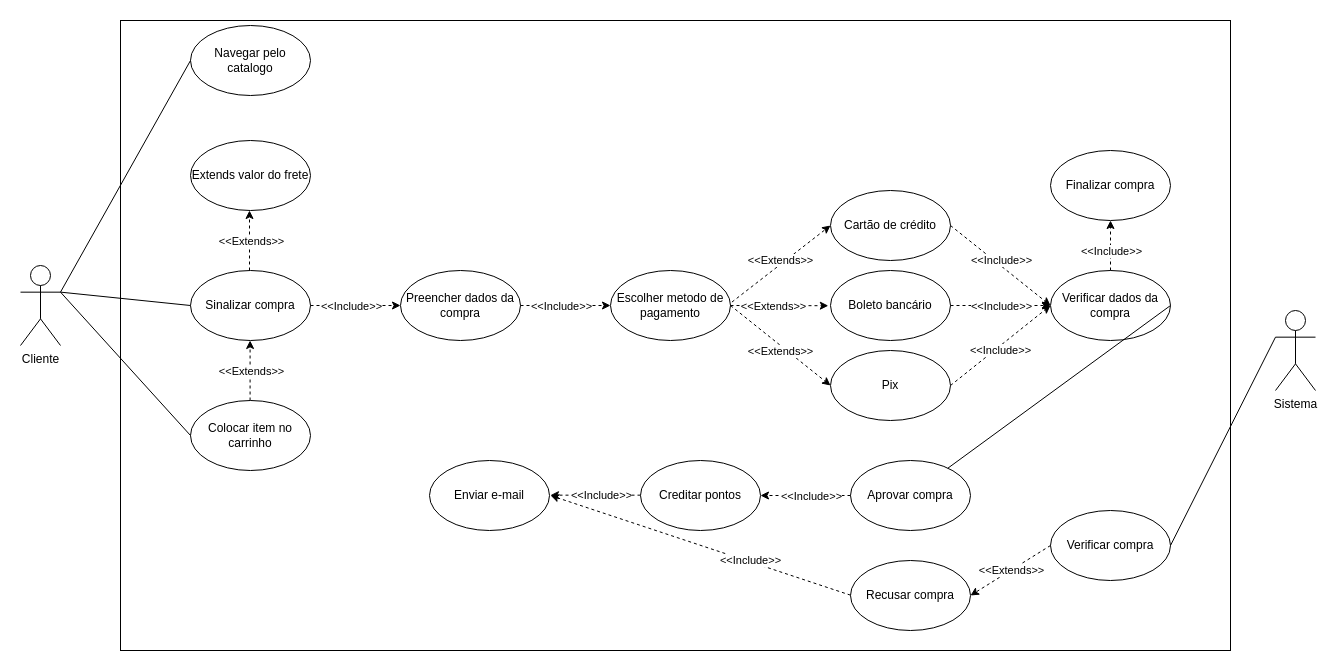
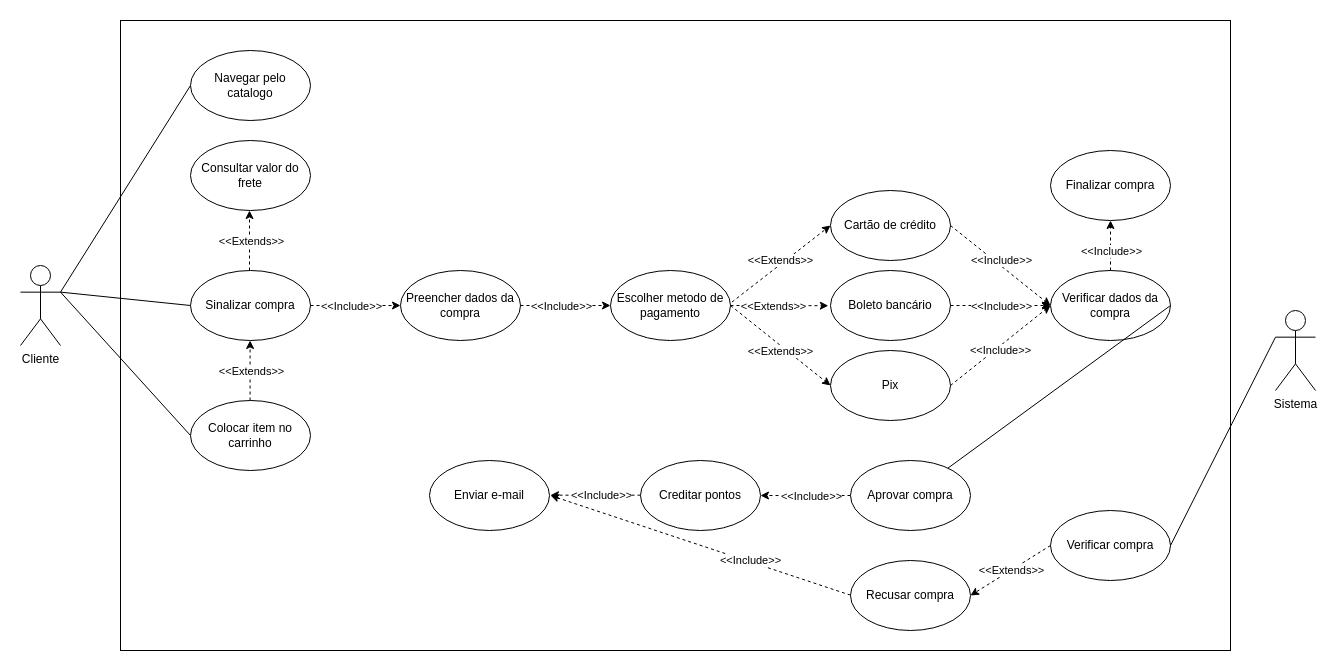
(251, 61) -> (251, 86)
(251, 176) -> (251, 176)
